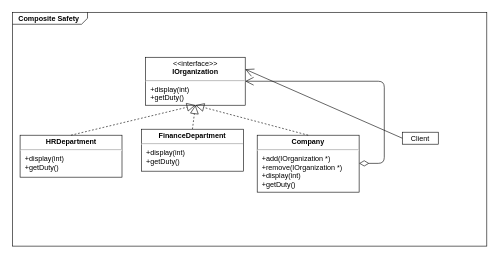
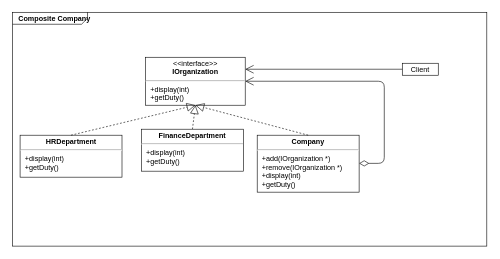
(250, 12) -> (250, 12)
(420, 138) -> (420, 69)
